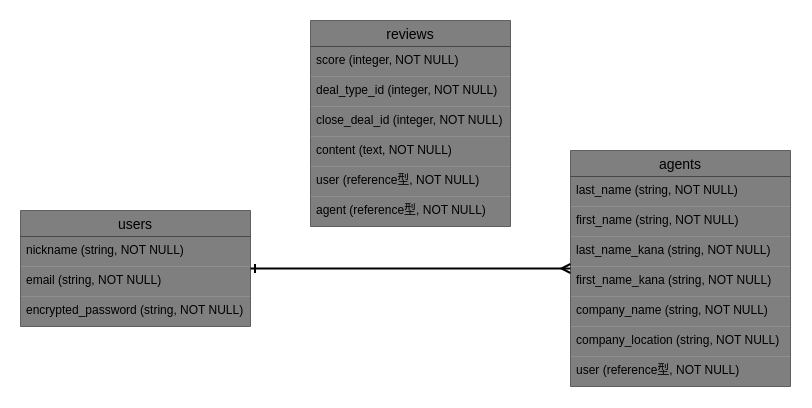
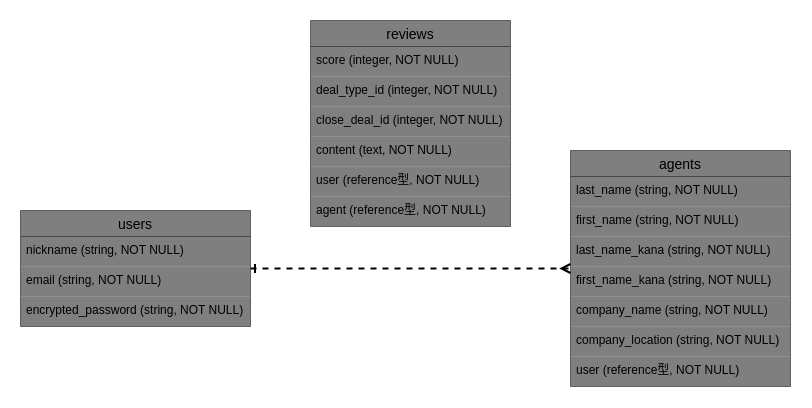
(412, 269) -> (412, 269)
